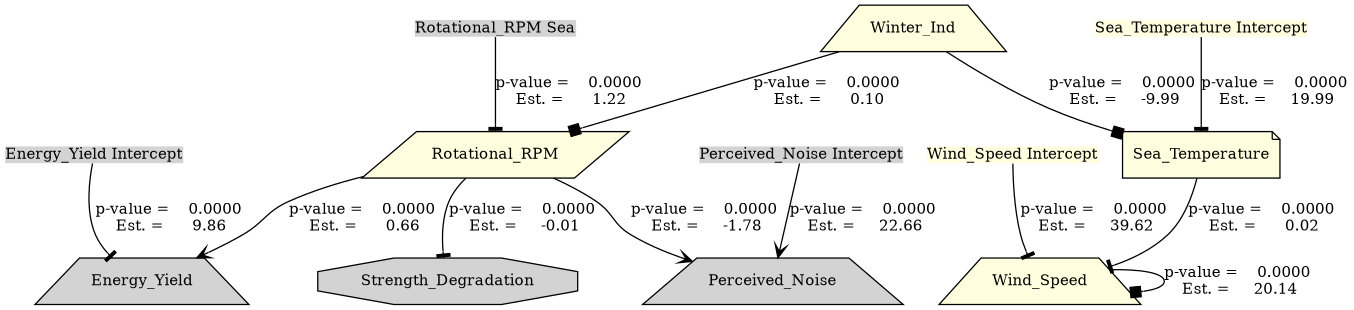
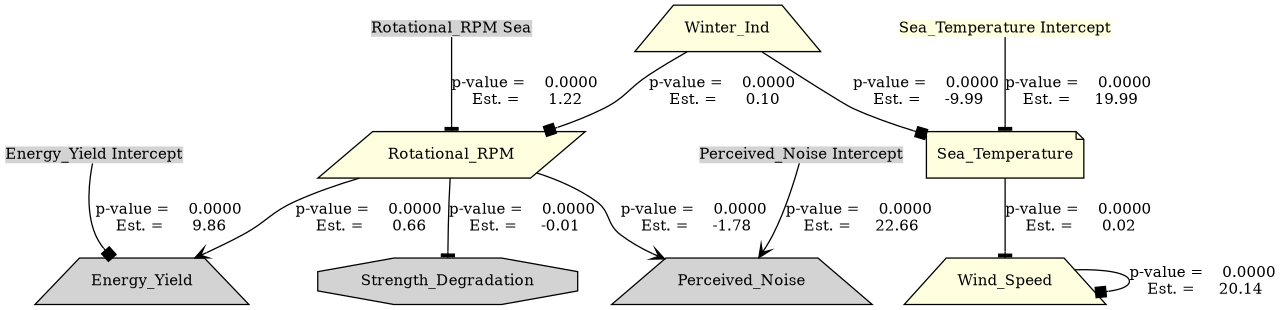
(1013, 155) -> none
(90, 210) -> (89, 207)
